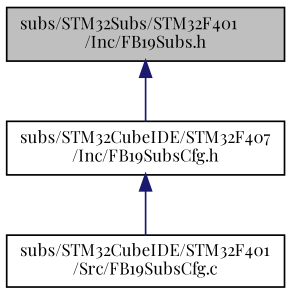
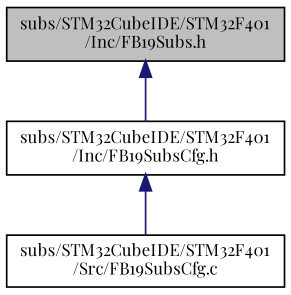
(146, 34) -> (146, 34)
(146, 148) -> (146, 148)
